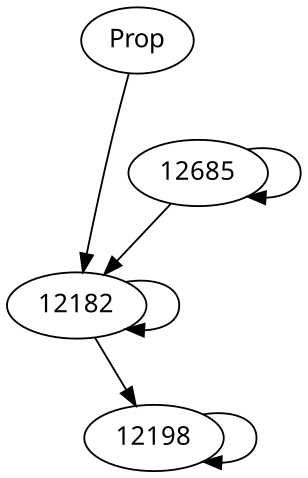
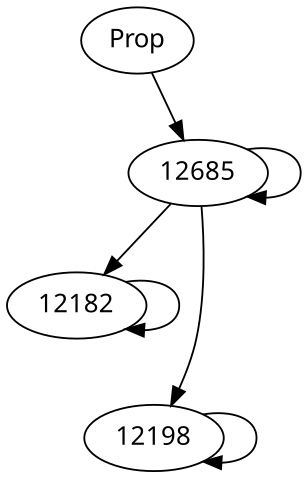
(106, 163) -> (164, 98)
(111, 364) -> (202, 299)
